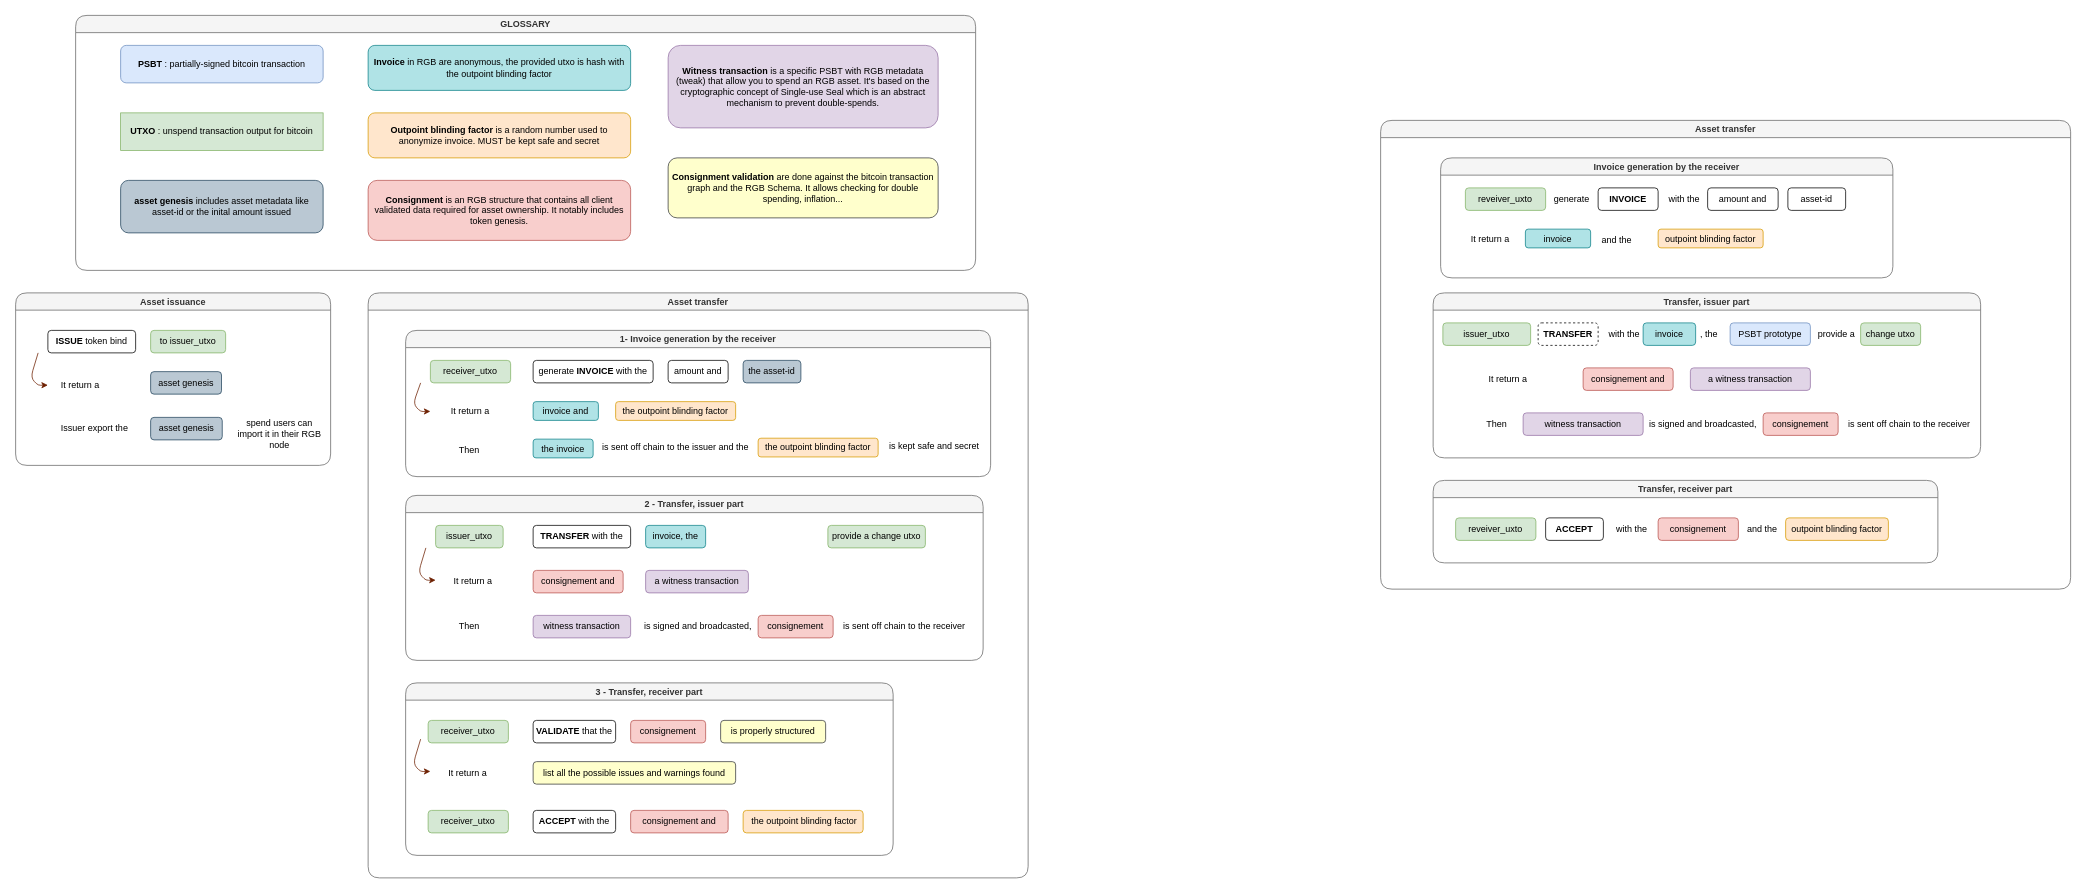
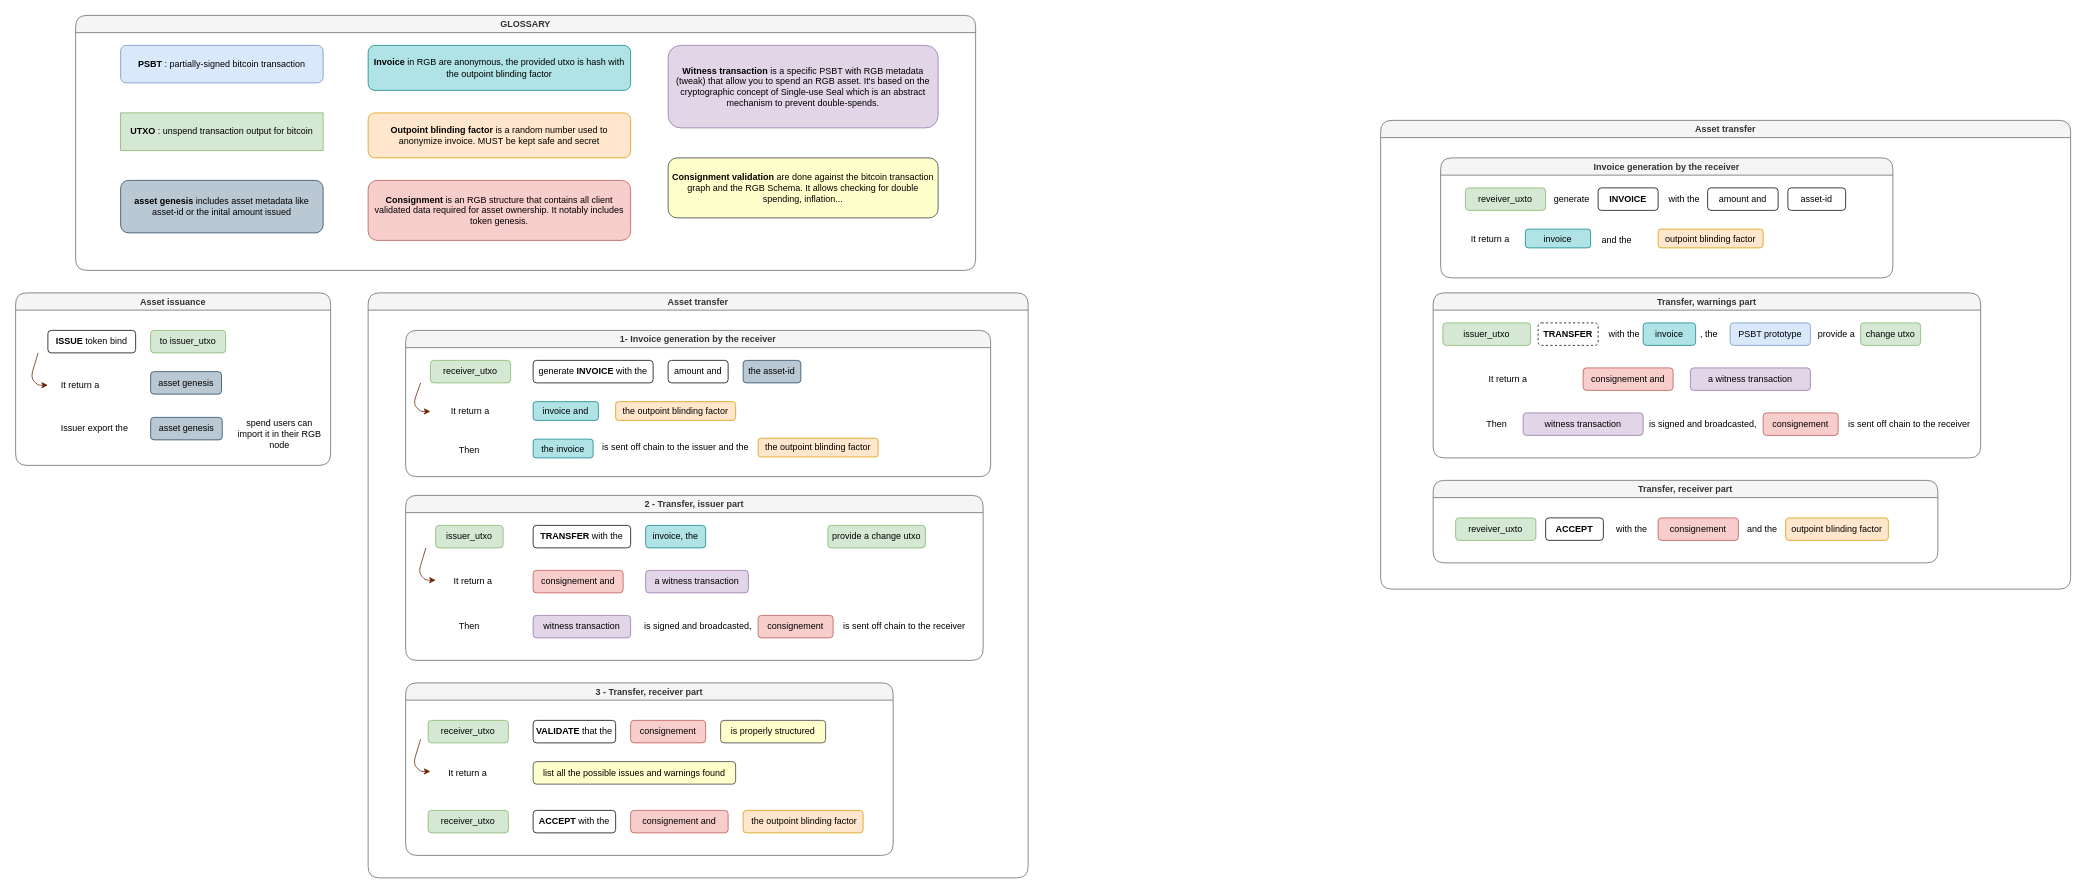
(1706, 302) -> (1706, 302)
(934, 447) -> none
